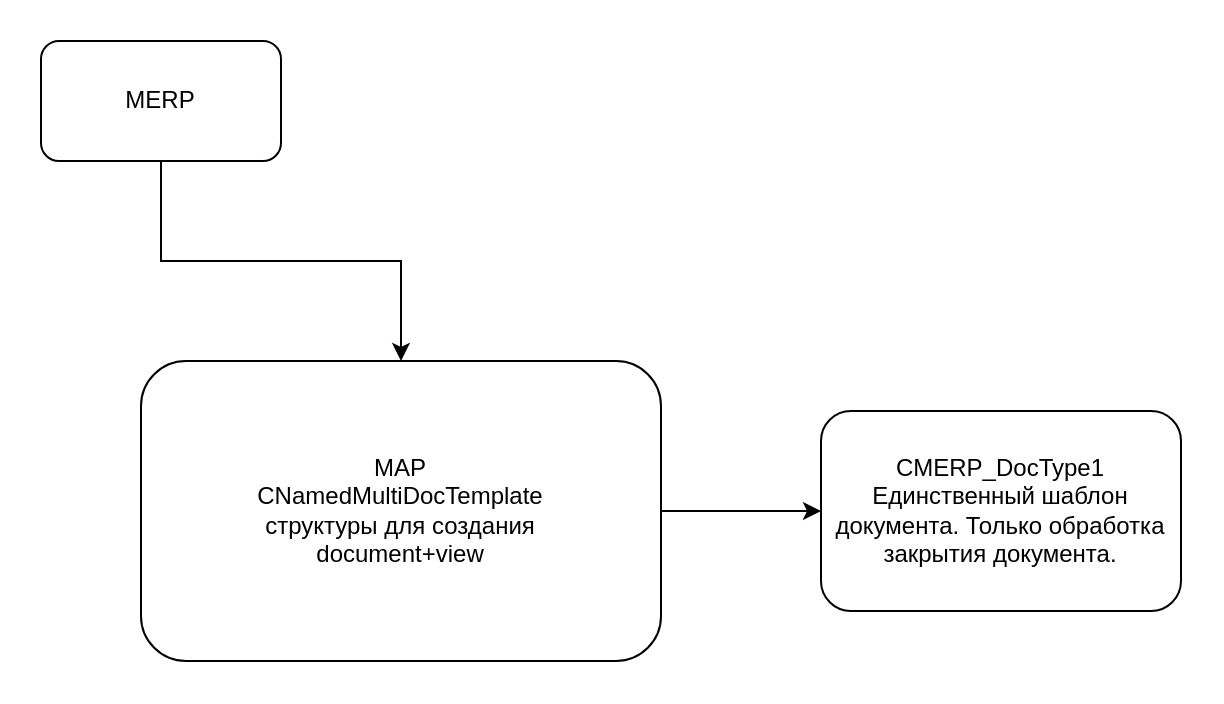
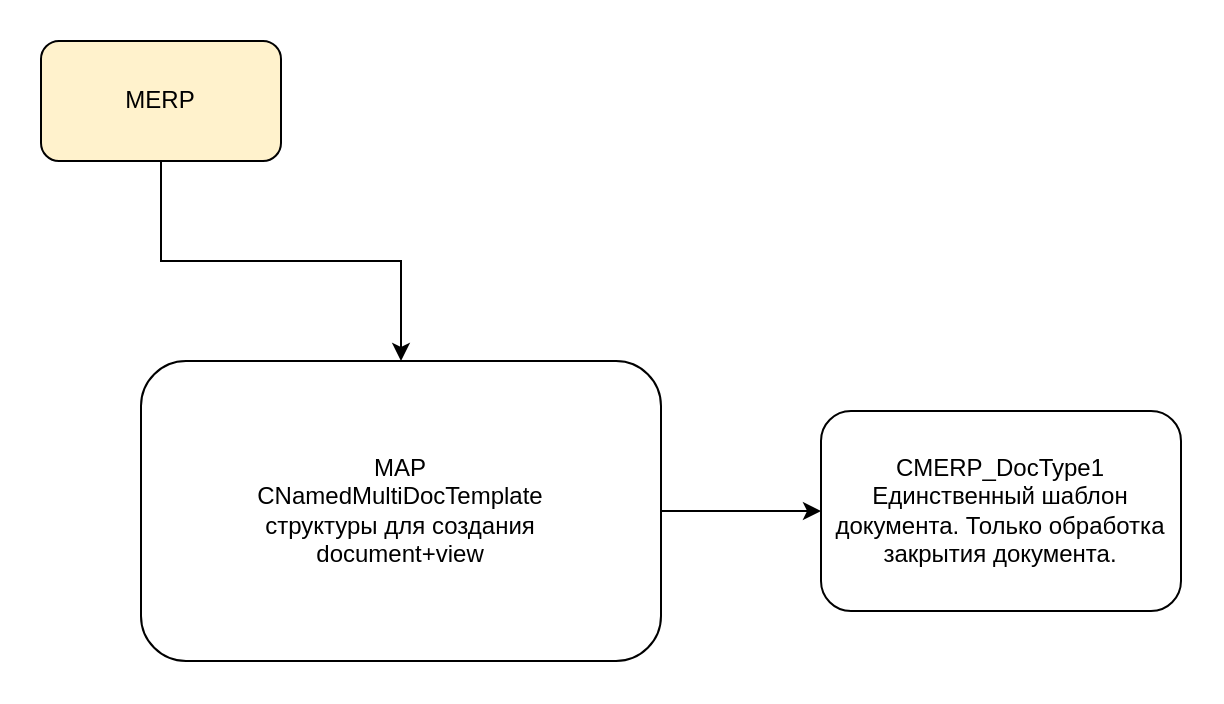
(161, 101) -> (161, 101)
